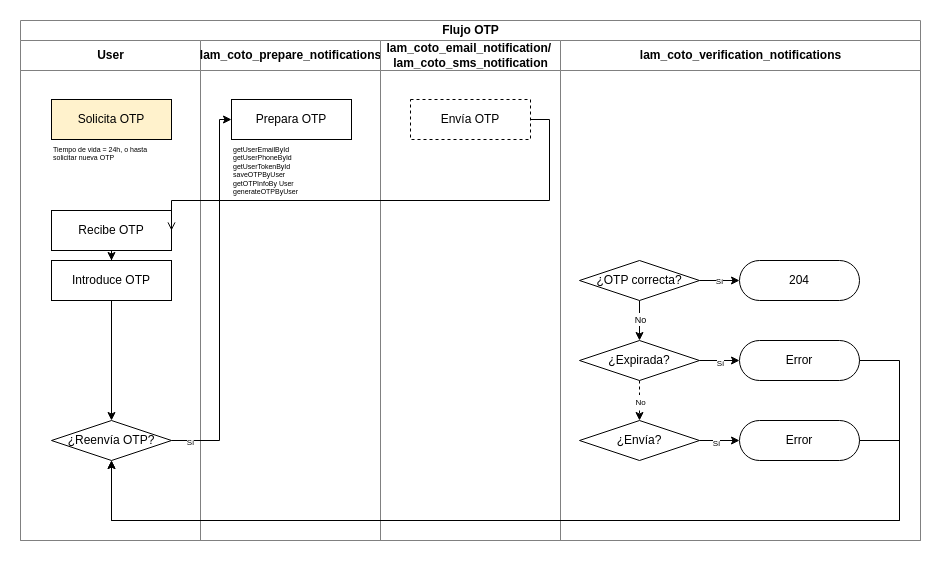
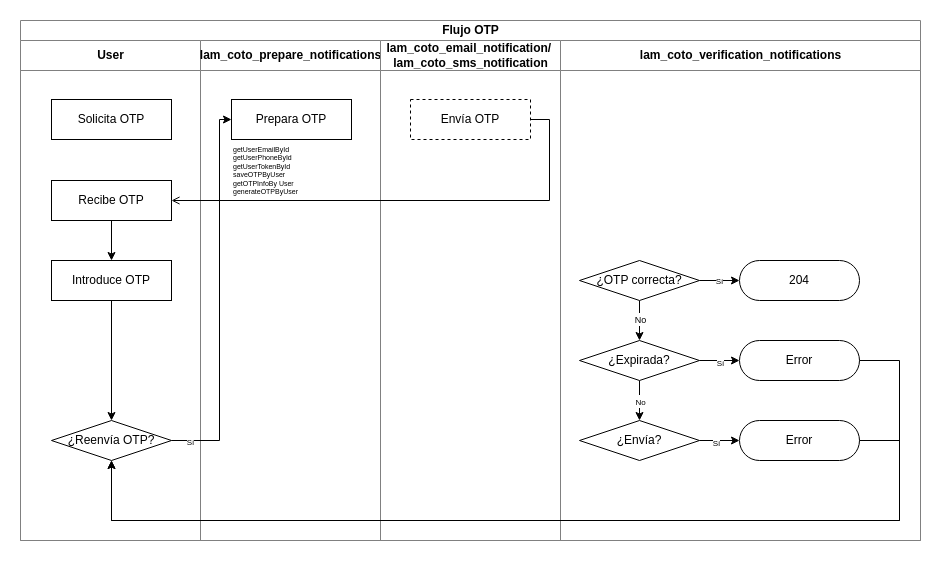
(112, 120) -> (112, 120)
(112, 155) -> none
(112, 231) -> (112, 201)
(640, 388) -> (640, 388)
